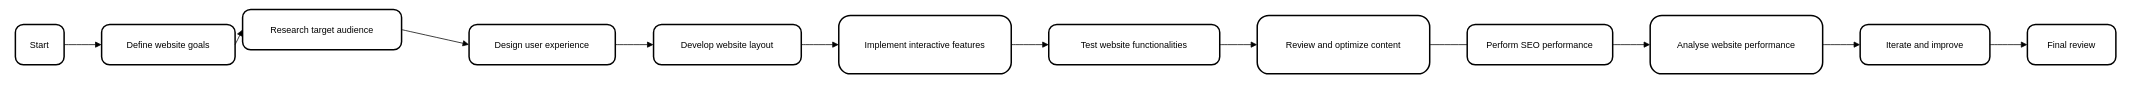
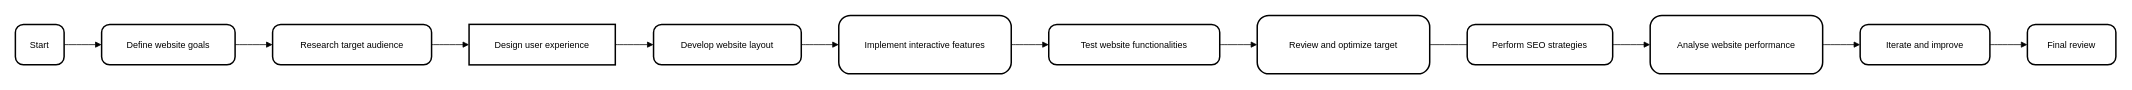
(322, 30) -> (352, 45)
(542, 45) -> (542, 45)
(1343, 45) -> (1343, 45)
(1540, 45) -> (1540, 45)
